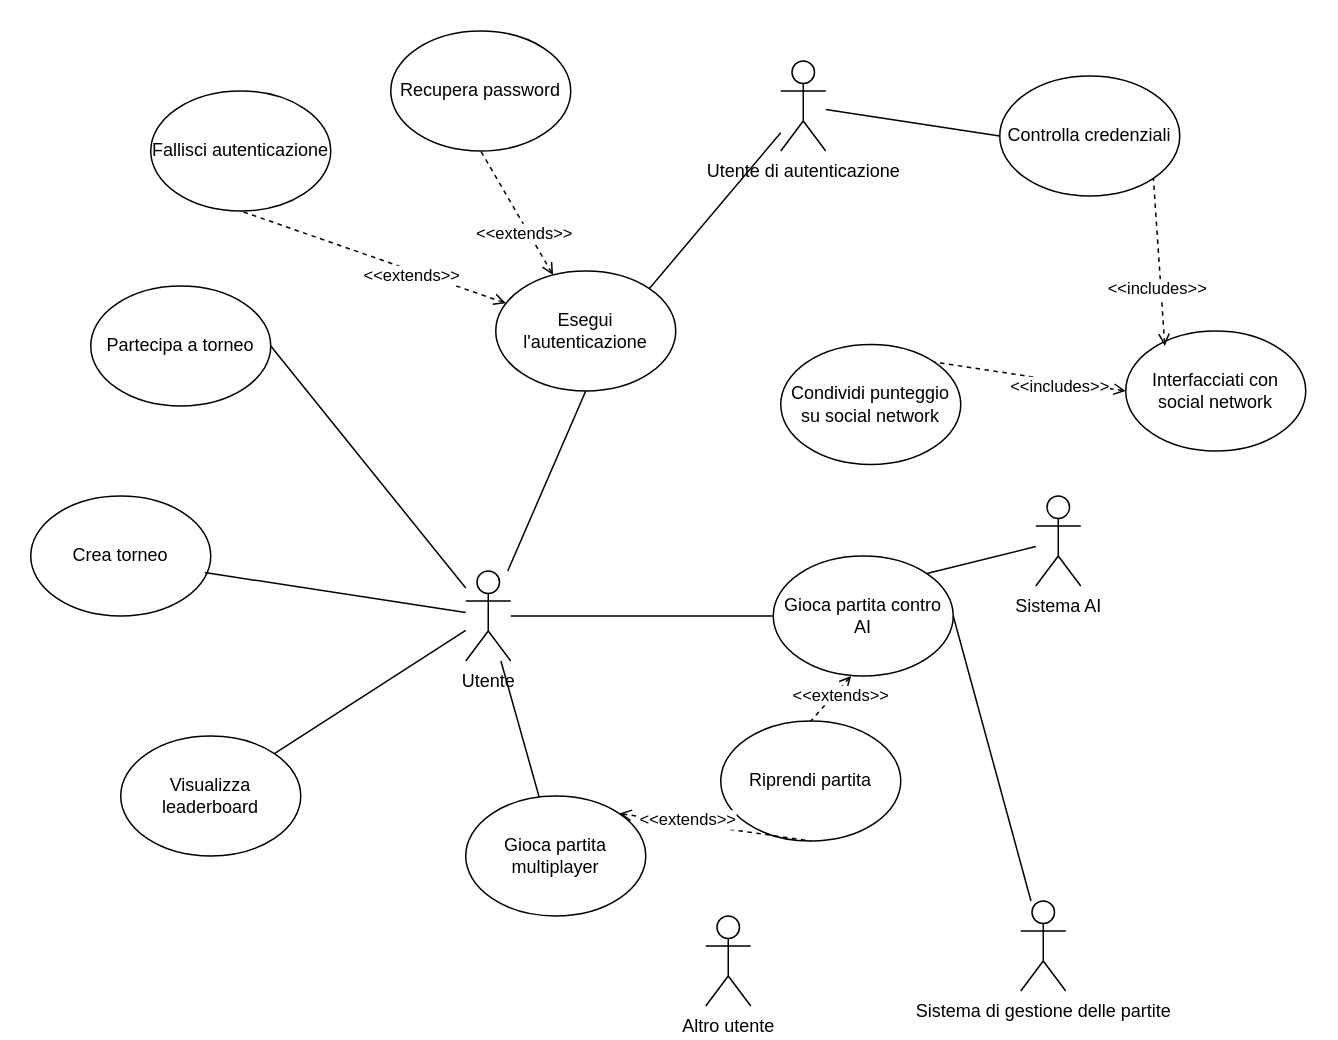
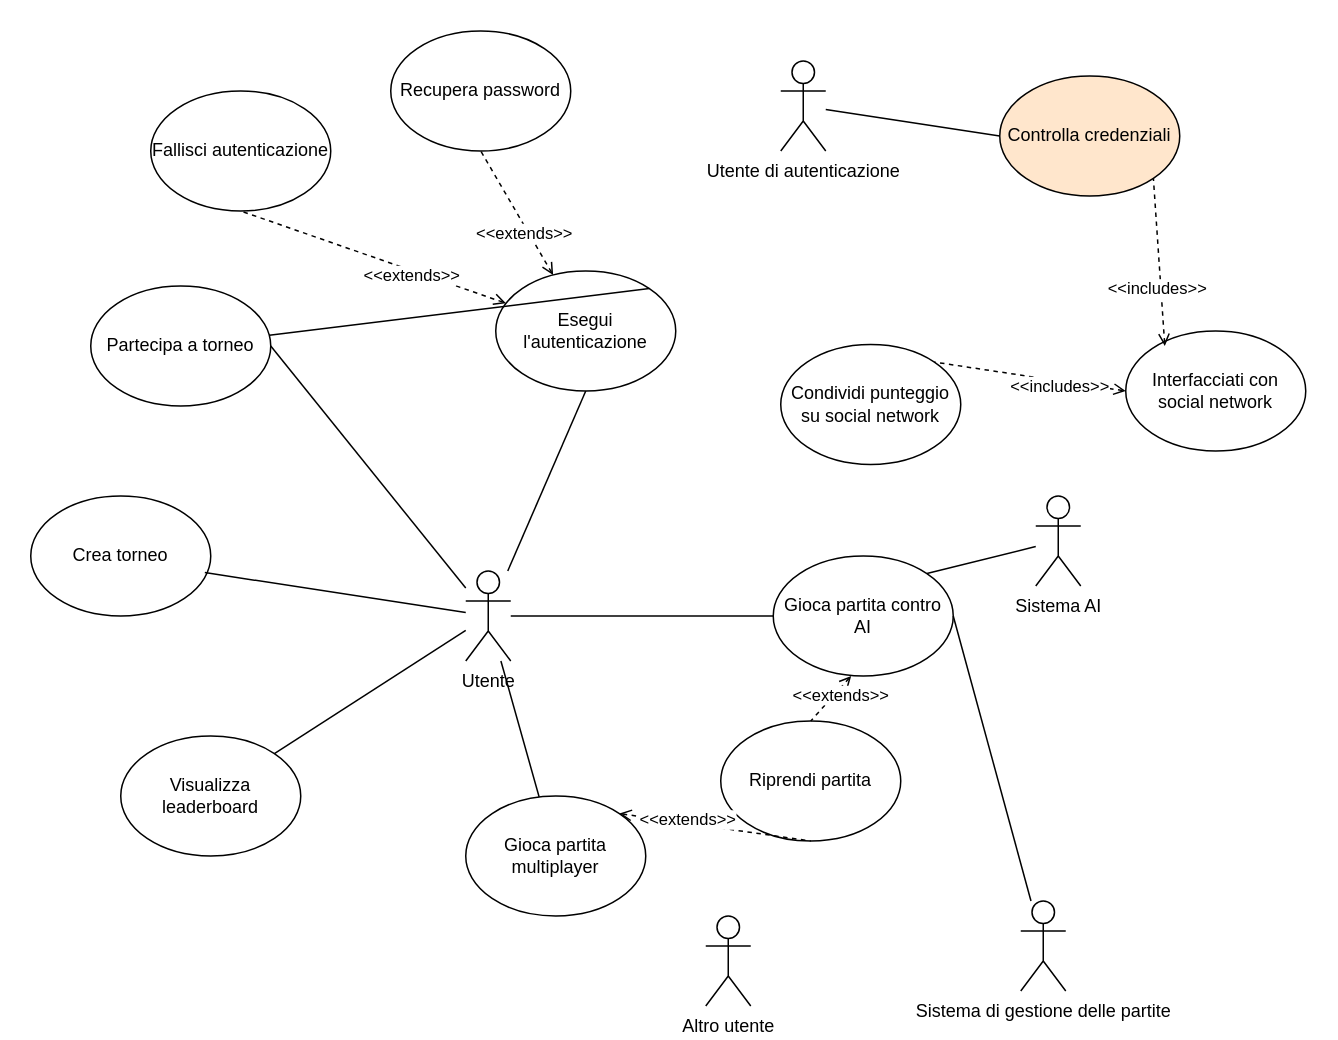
(1090, 136) -> (1090, 136)
(715, 211) -> (459, 312)
